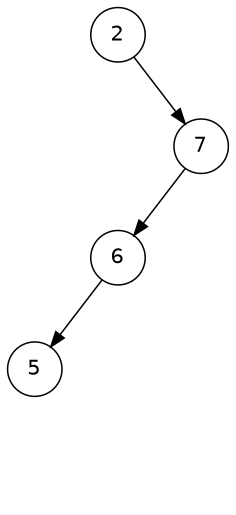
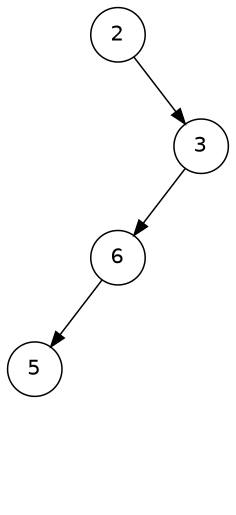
(201, 146) -> (201, 146)
